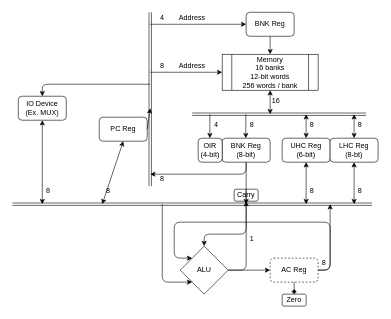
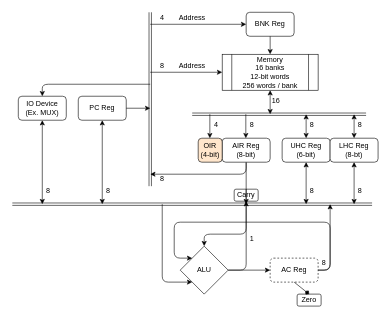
(123, 129) -> (102, 108)
(210, 150) -> (210, 150)
(246, 150) -> (246, 150)
(294, 300) -> (309, 300)
